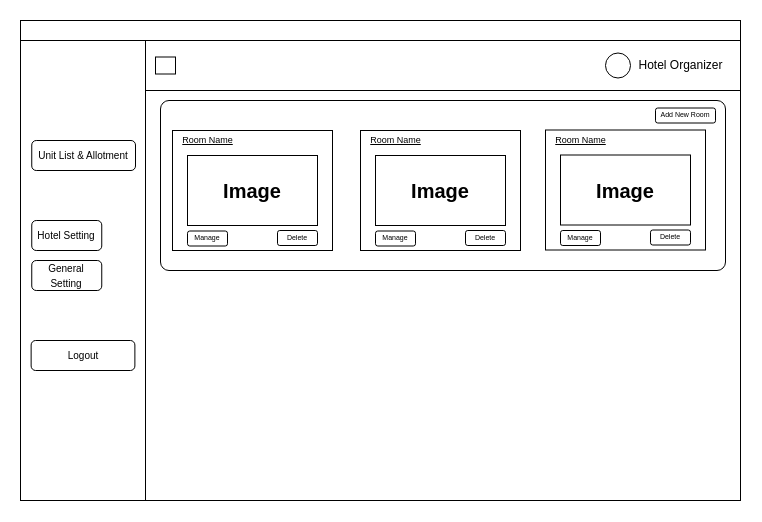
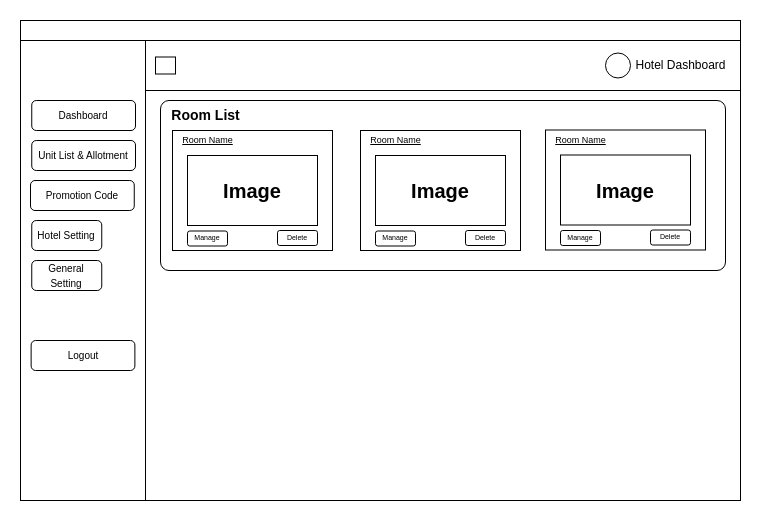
(681, 66) -> (681, 66)
none -> (84, 116)
none -> (206, 116)
(686, 116) -> none
none -> (82, 196)
